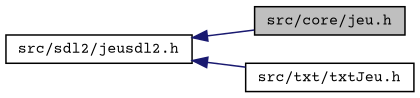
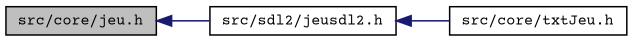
(231, 33) -> (191, 21)
(330, 77) -> (538, 21)
